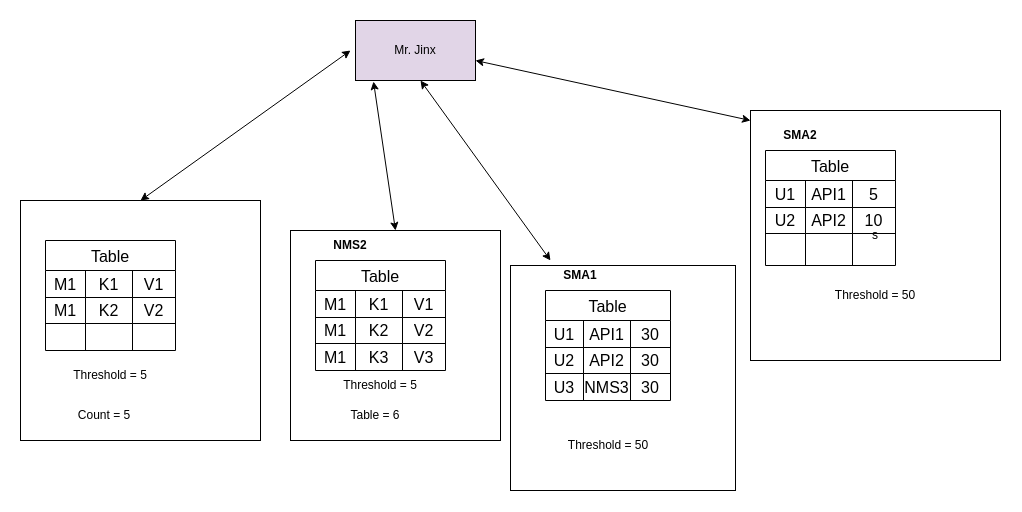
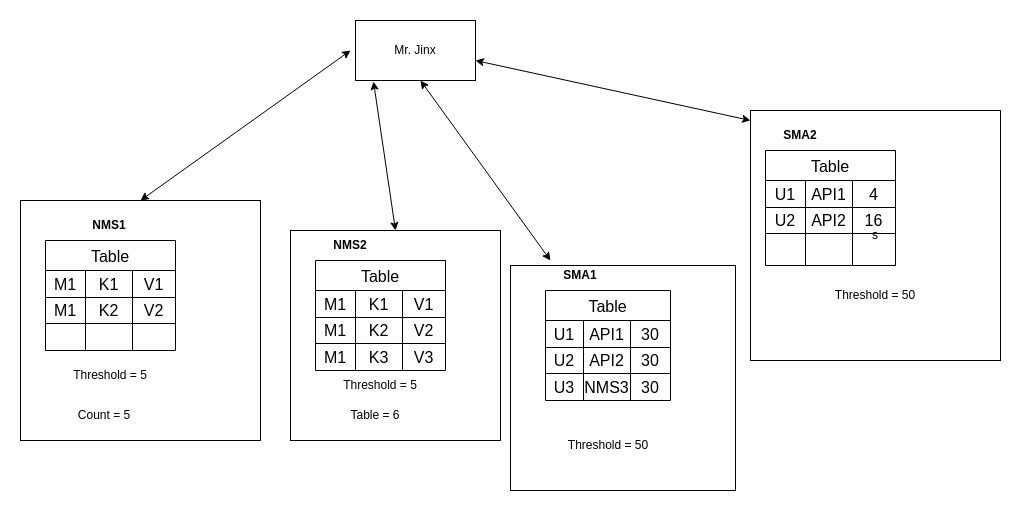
(416, 51) -> (416, 51)
(874, 195) -> (874, 195)
(874, 221) -> (874, 221)
none -> (110, 226)
